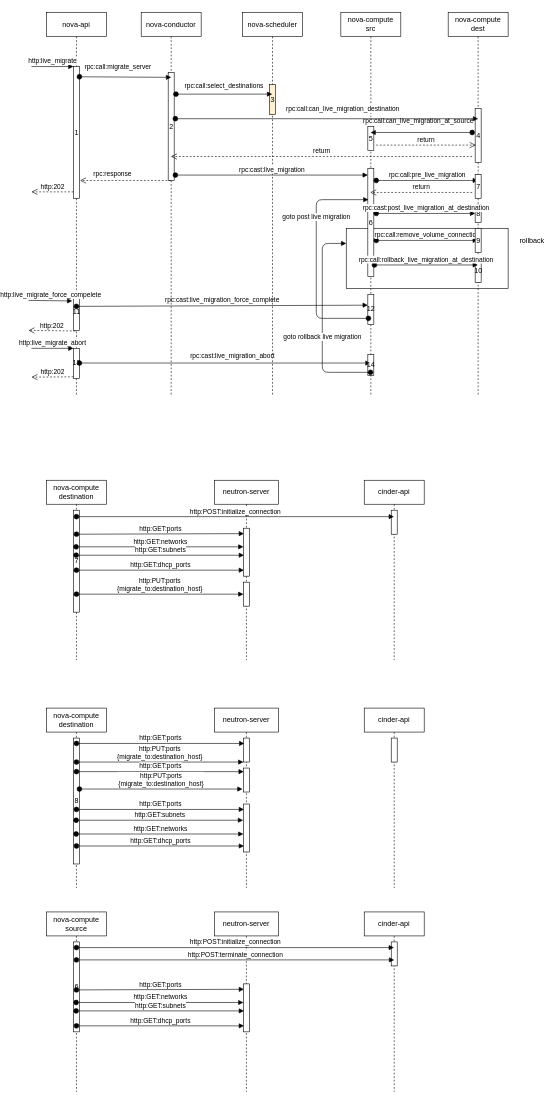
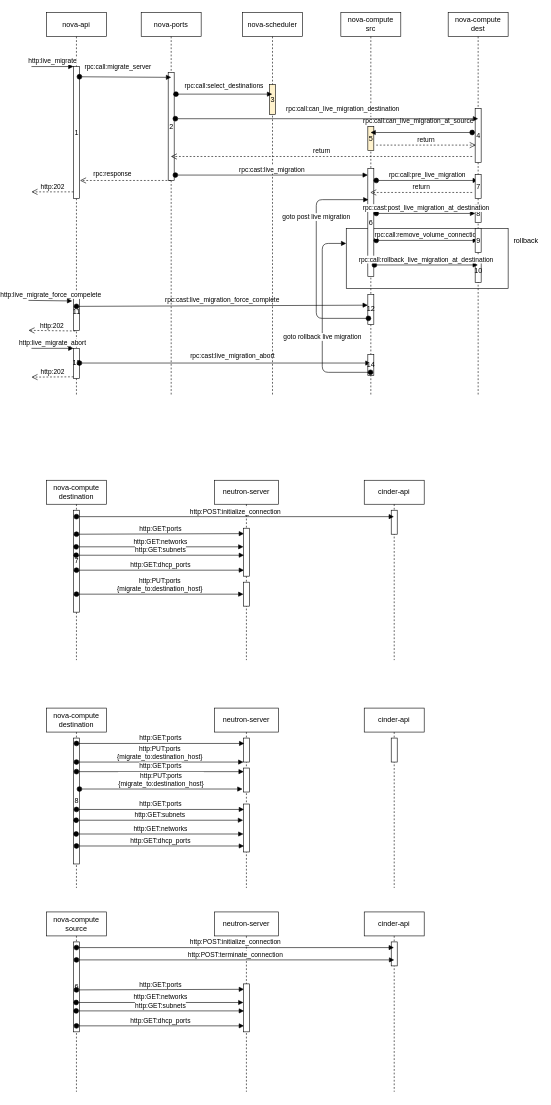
(171, 24) -> (171, 24)
(371, 138) -> (371, 138)
(533, 240) -> (527, 240)
